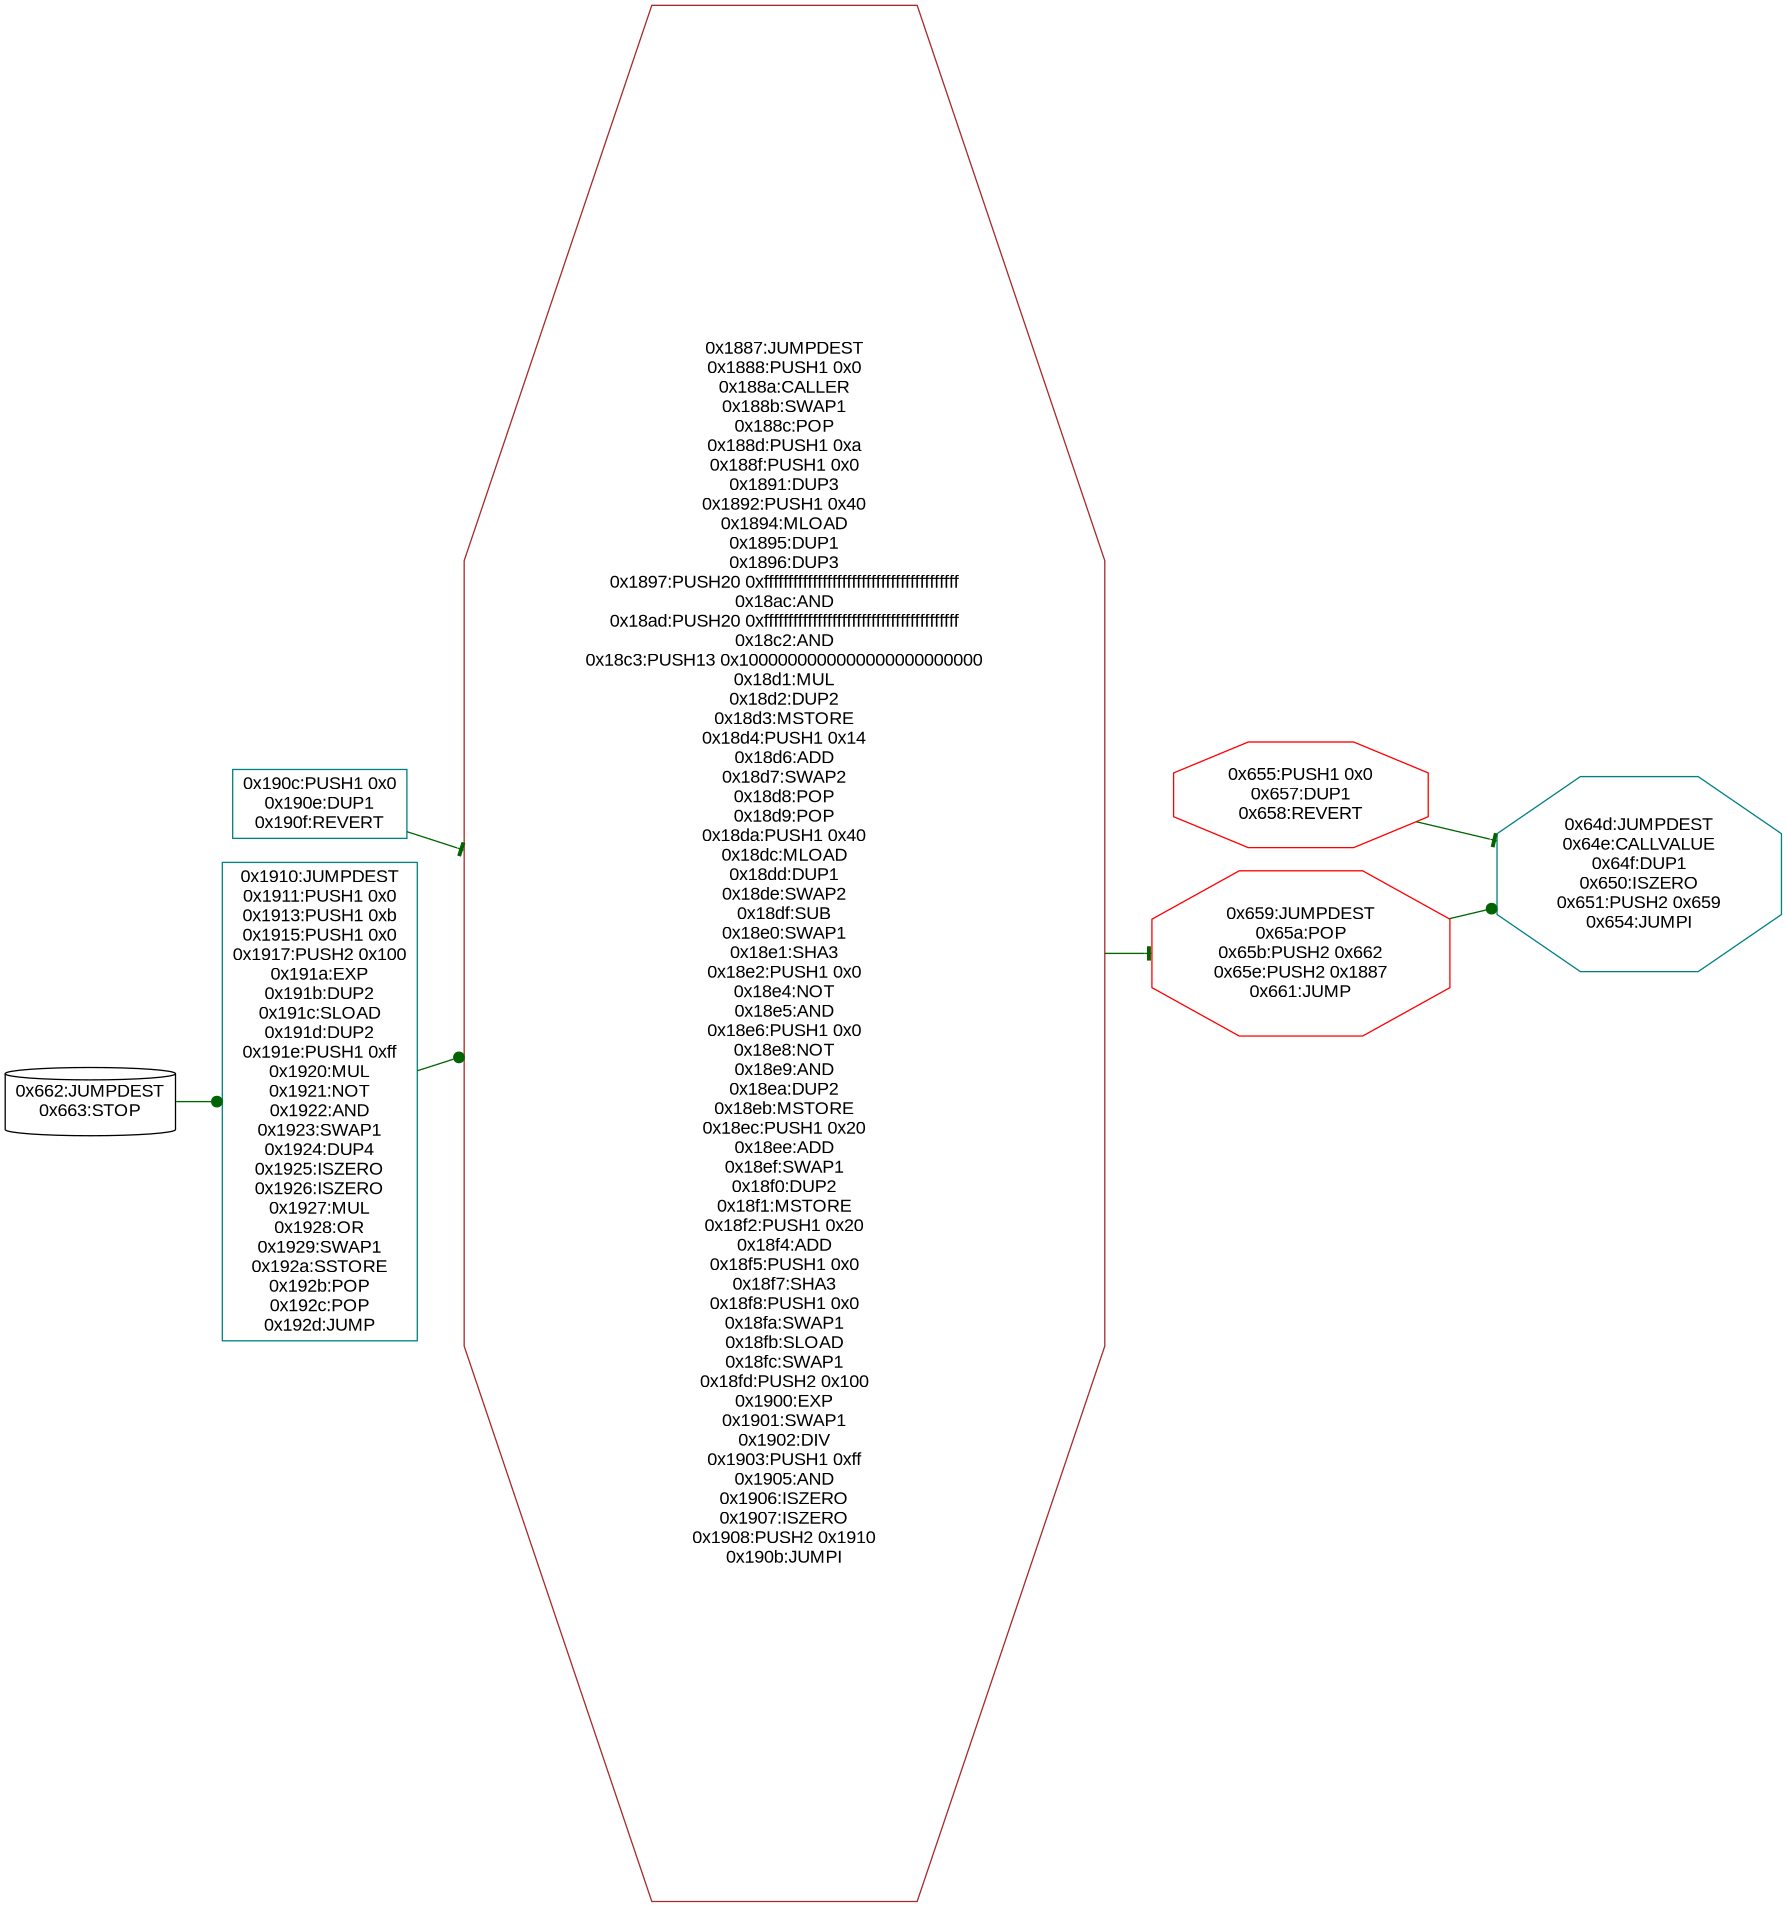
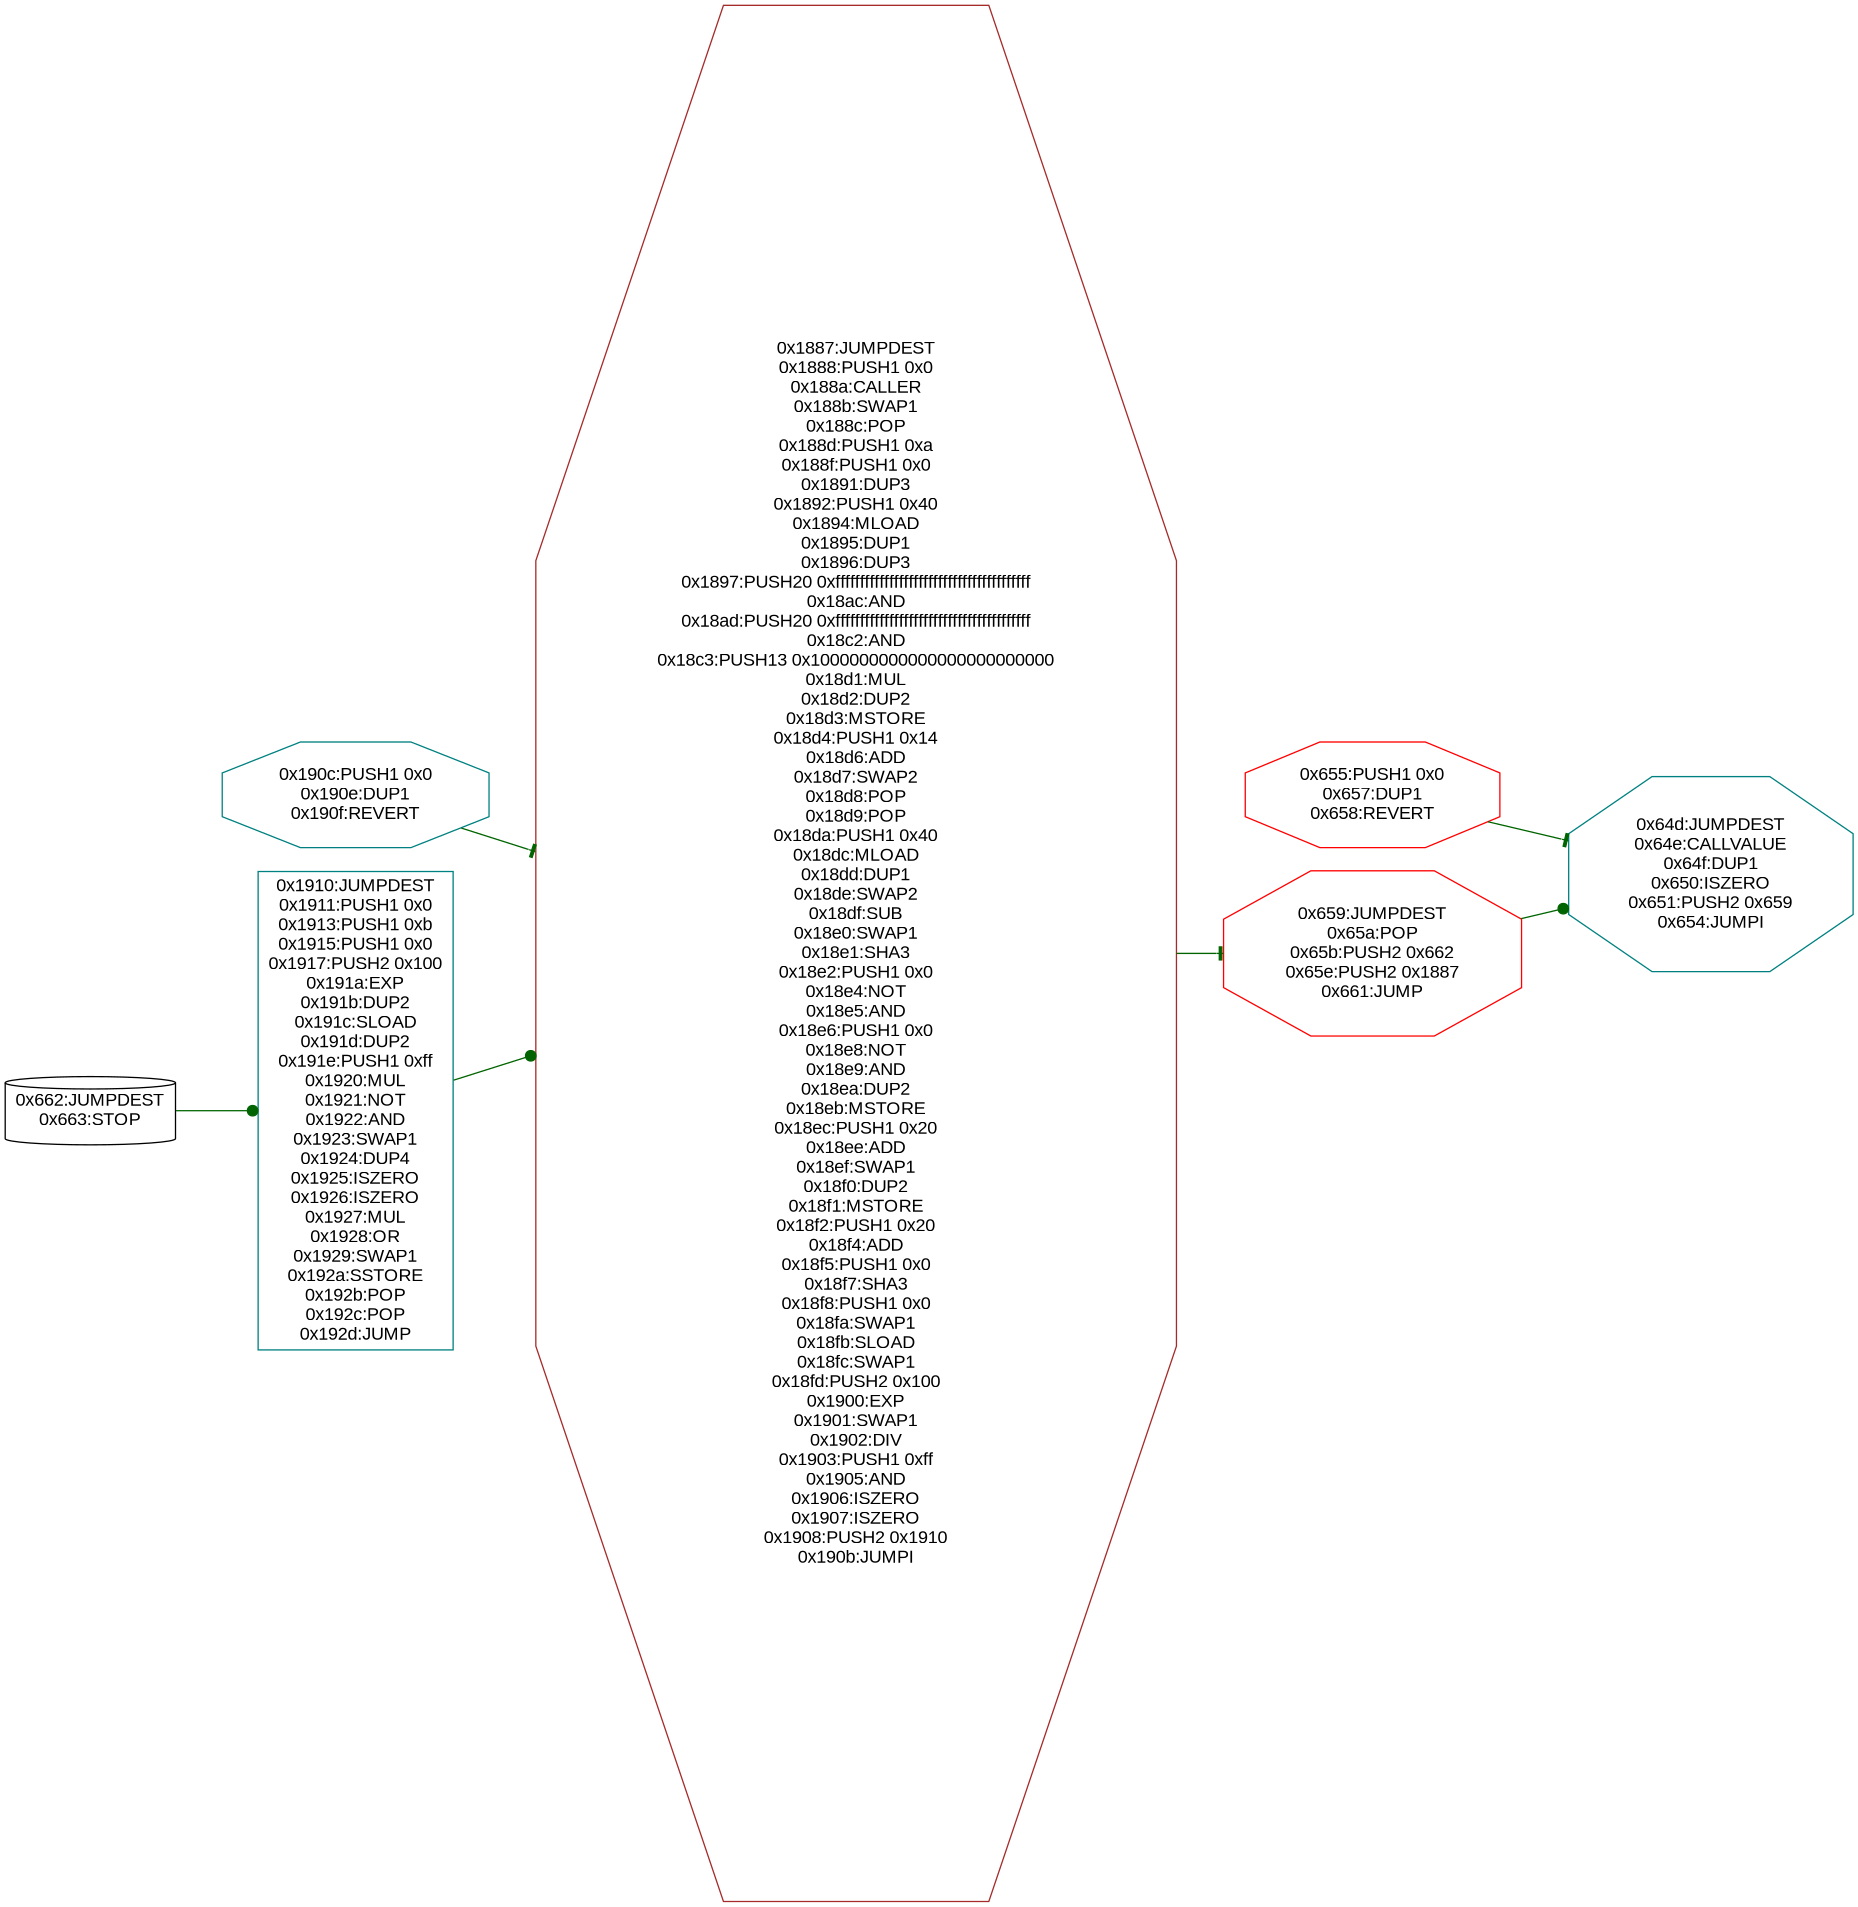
(320, 804) -> (356, 795)
